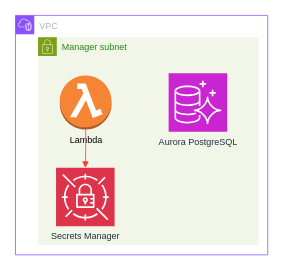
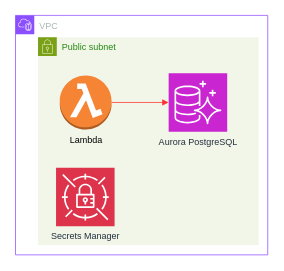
(96, 48) -> (91, 48)
none -> (137, 102)
(86, 145) -> none
